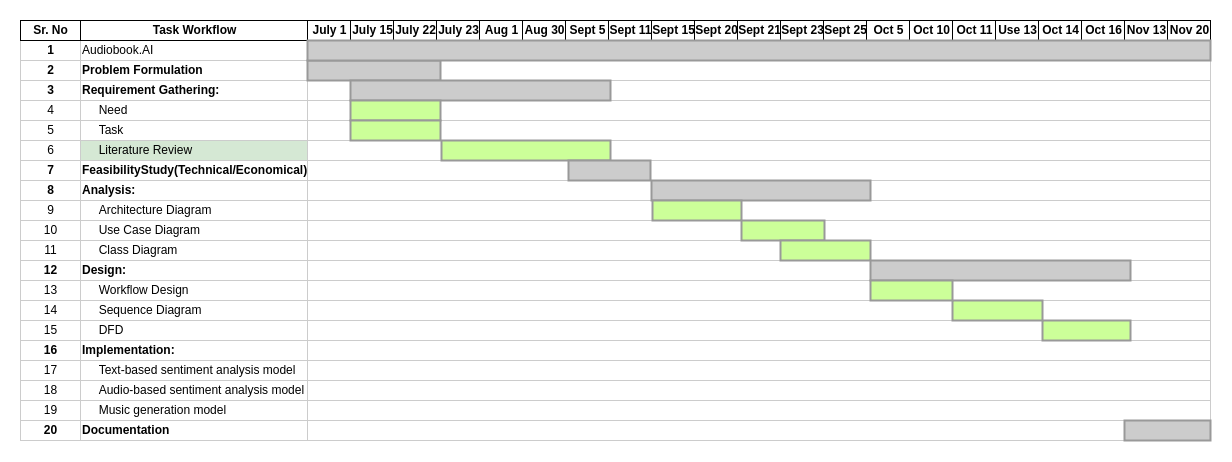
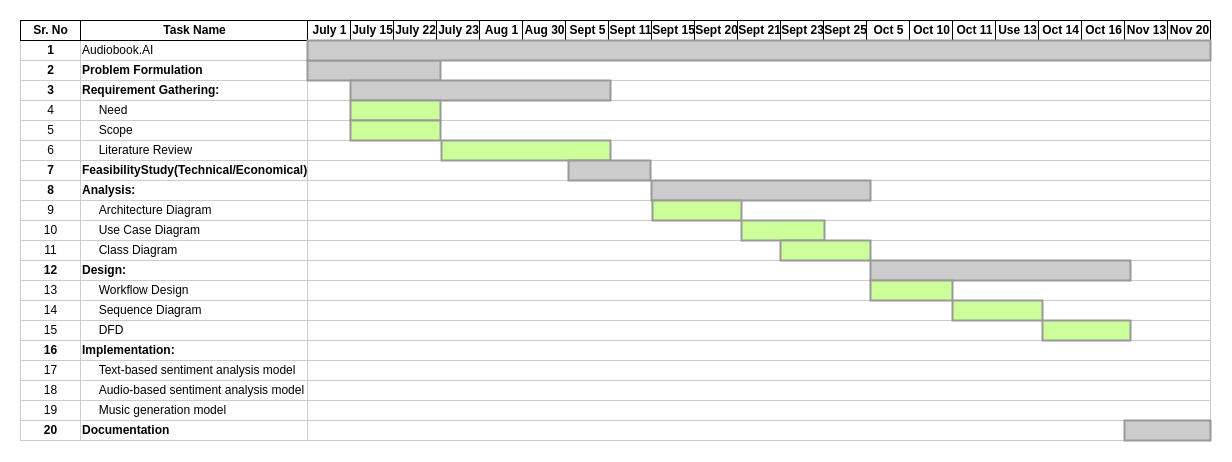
(195, 31) -> (195, 31)
(96, 131) -> (99, 131)
(194, 151) -> (194, 151)
